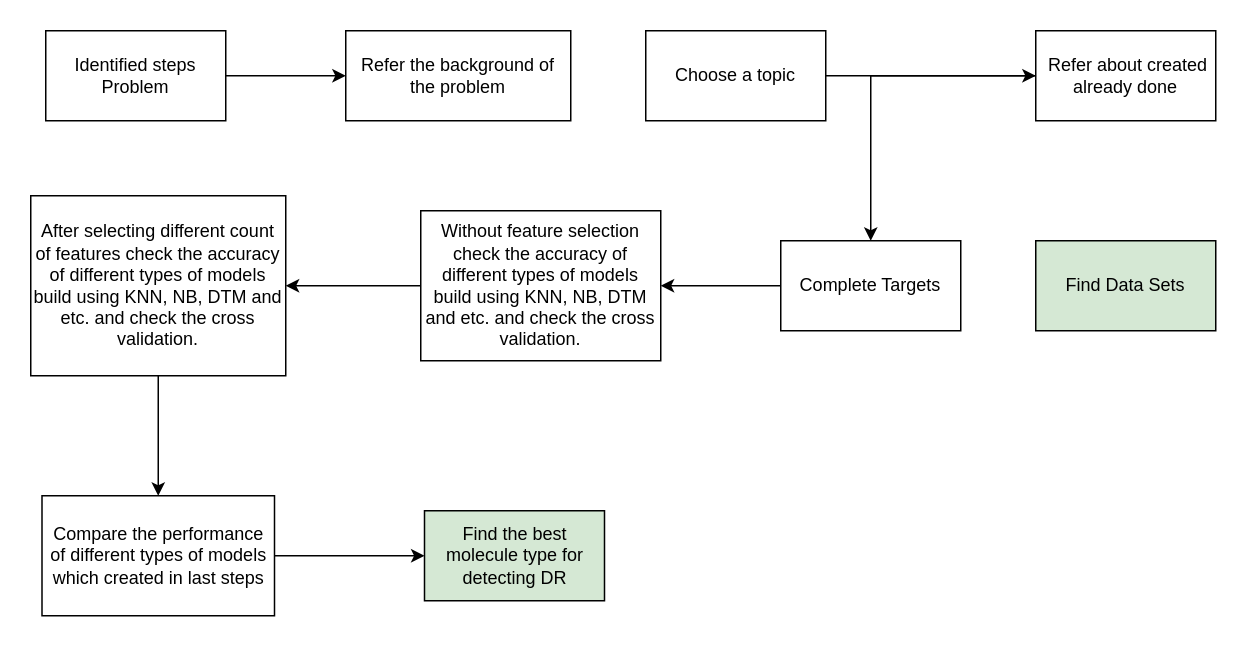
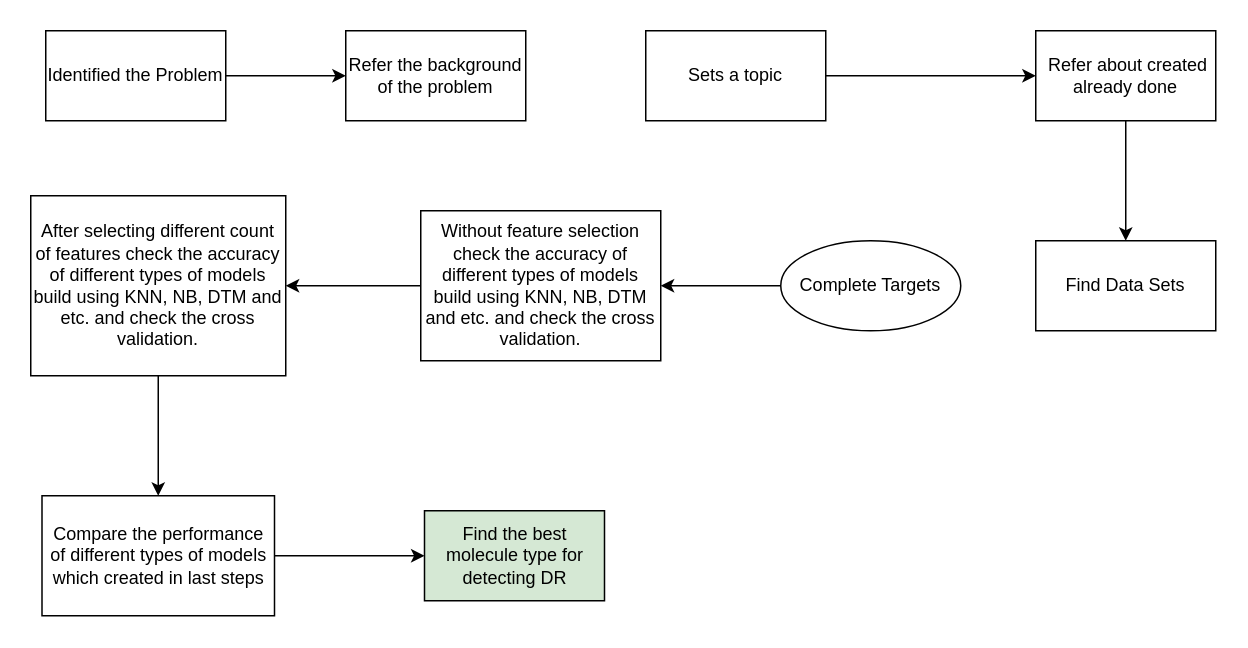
(136, 76) -> (136, 76)
(458, 76) -> (436, 76)
(736, 76) -> (736, 76)
(871, 154) -> (1126, 176)
(871, 286) -> (871, 286)
(1126, 286) -> (1126, 286)
